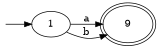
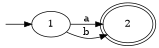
(128, 24) -> (128, 24)
